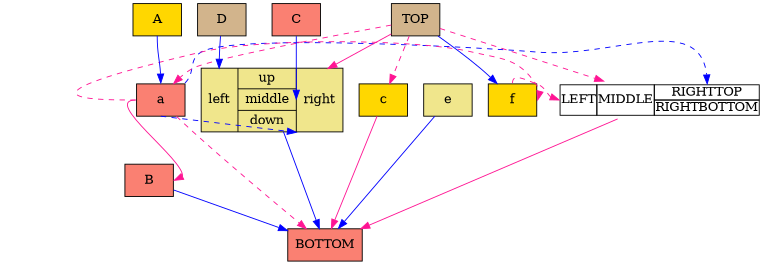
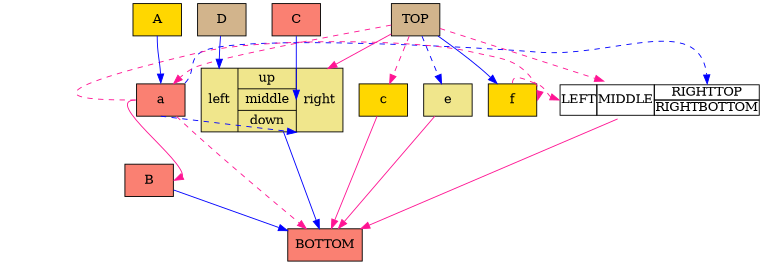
none -> (430, 56)
(390, 169) -> (390, 169)
